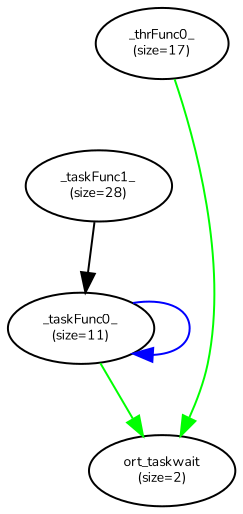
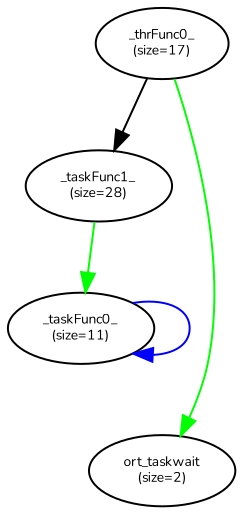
none -> (135, 105)
(91, 247) -> (91, 247)
(117, 391) -> none
